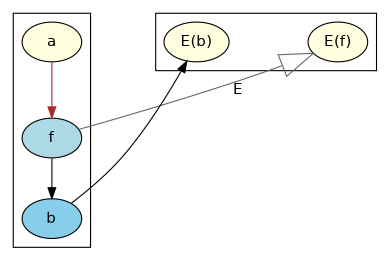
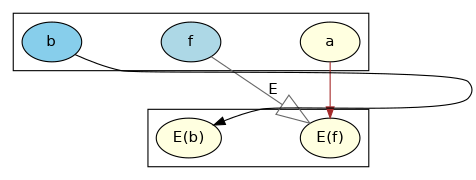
(52, 84) -> (330, 84)
(52, 173) -> none
